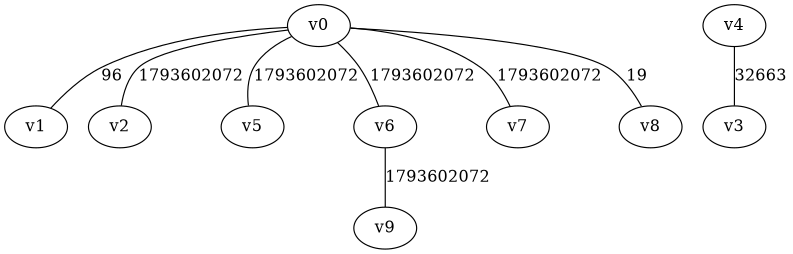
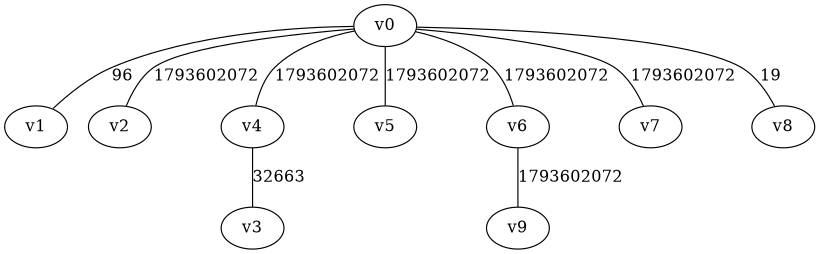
none -> (293, 53)
